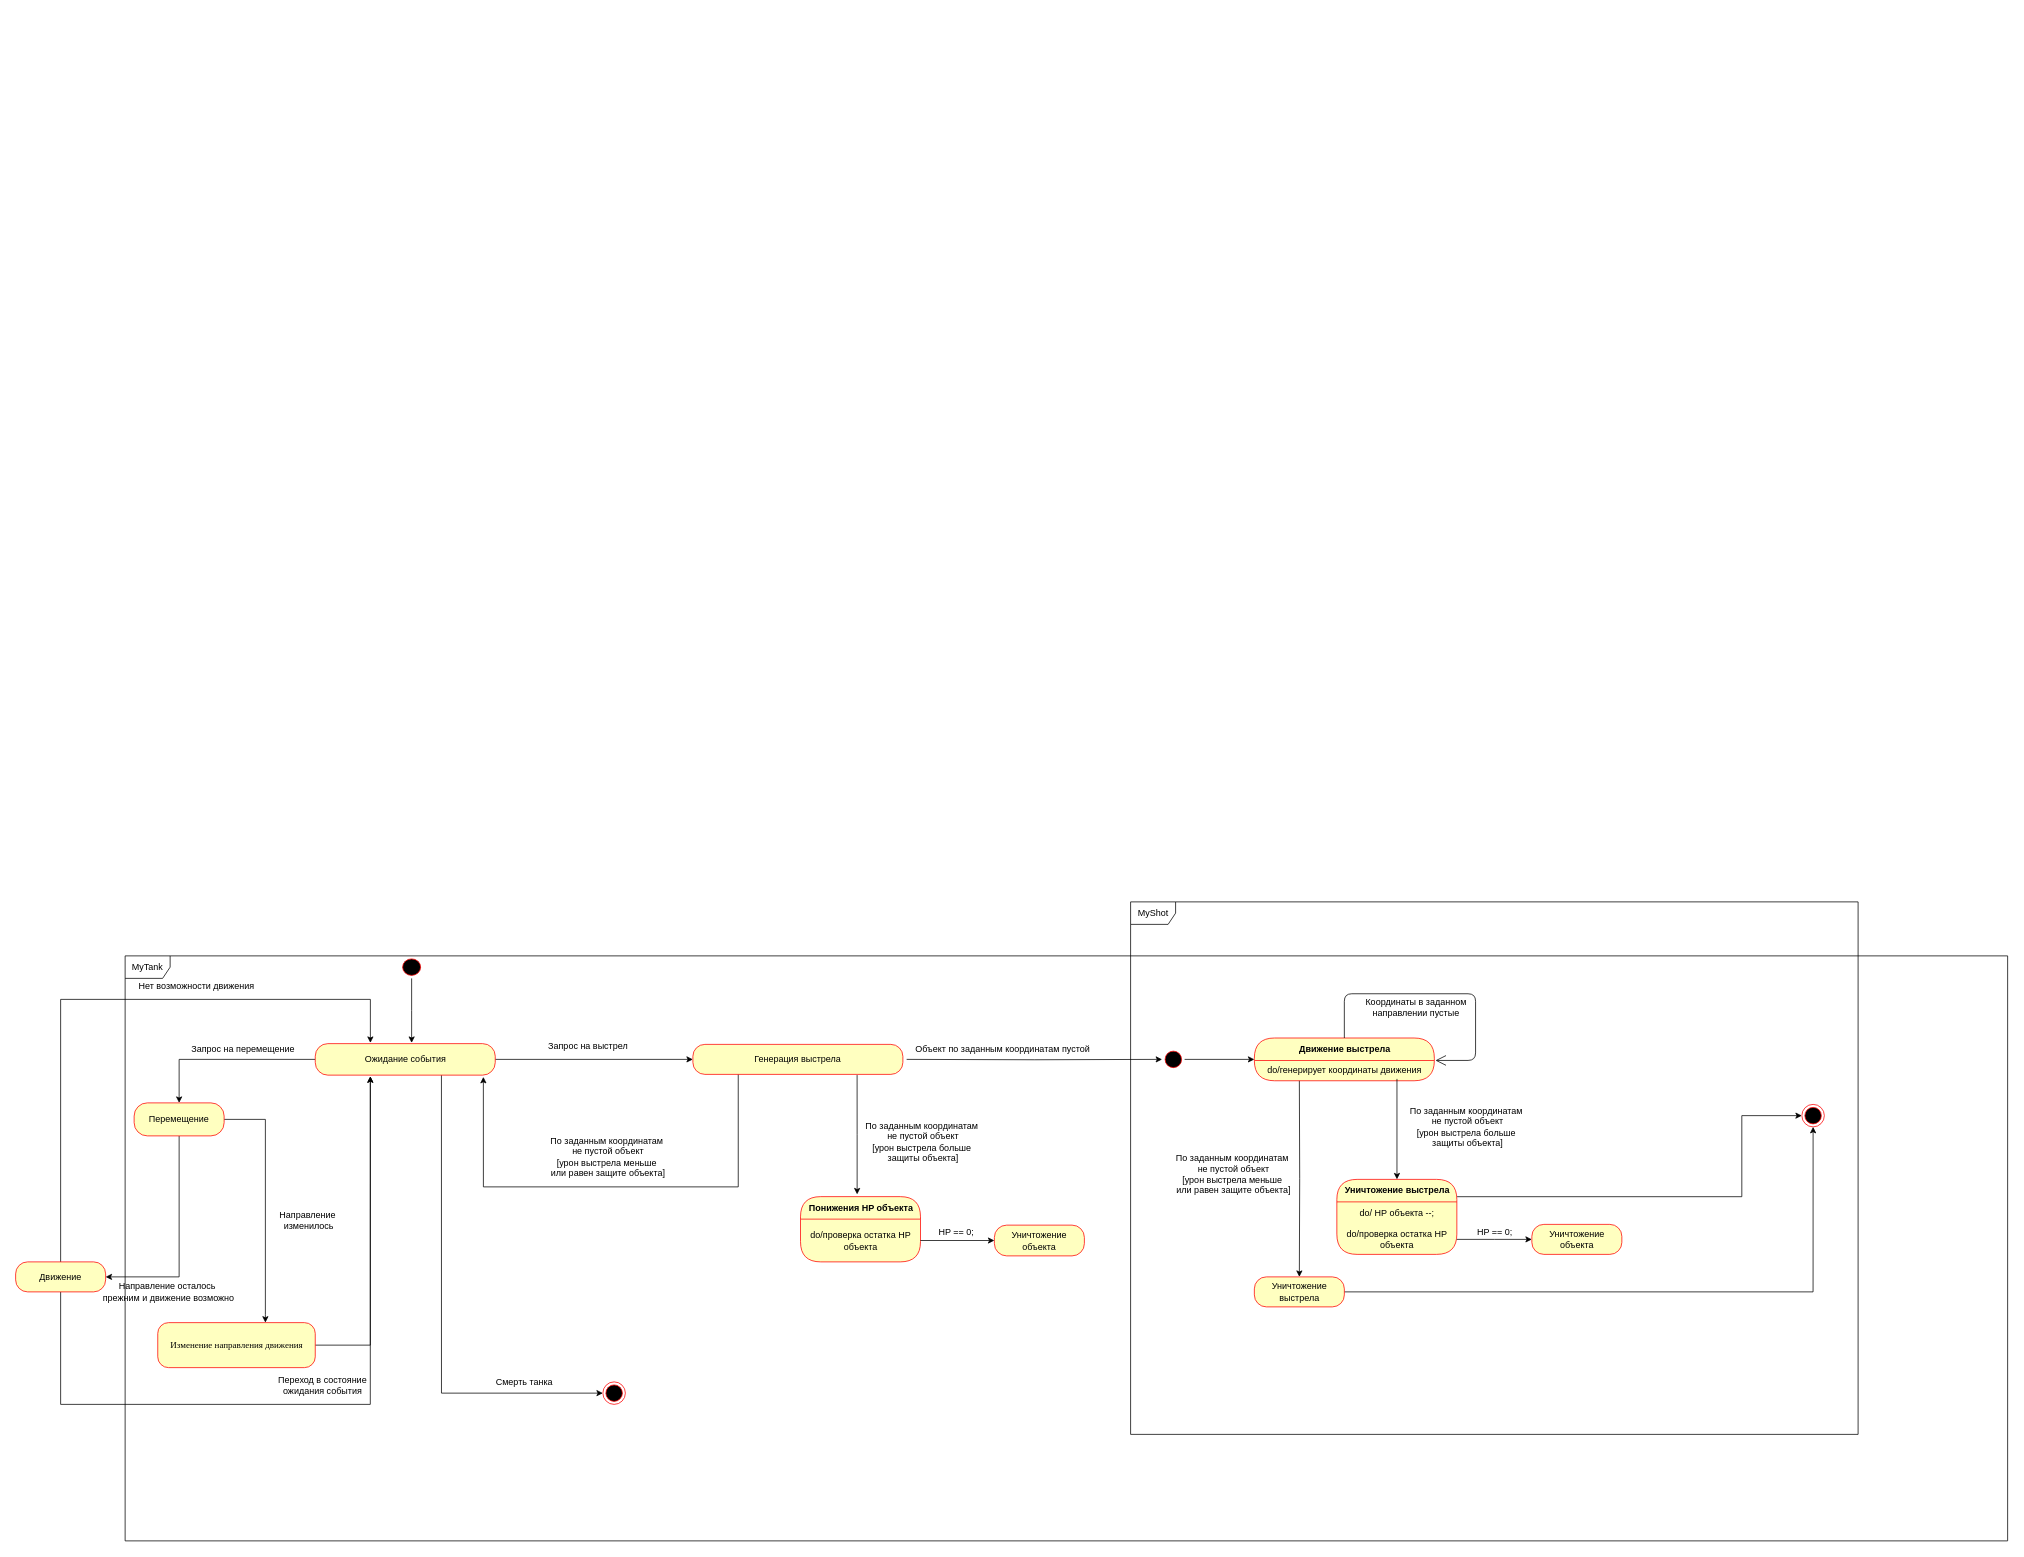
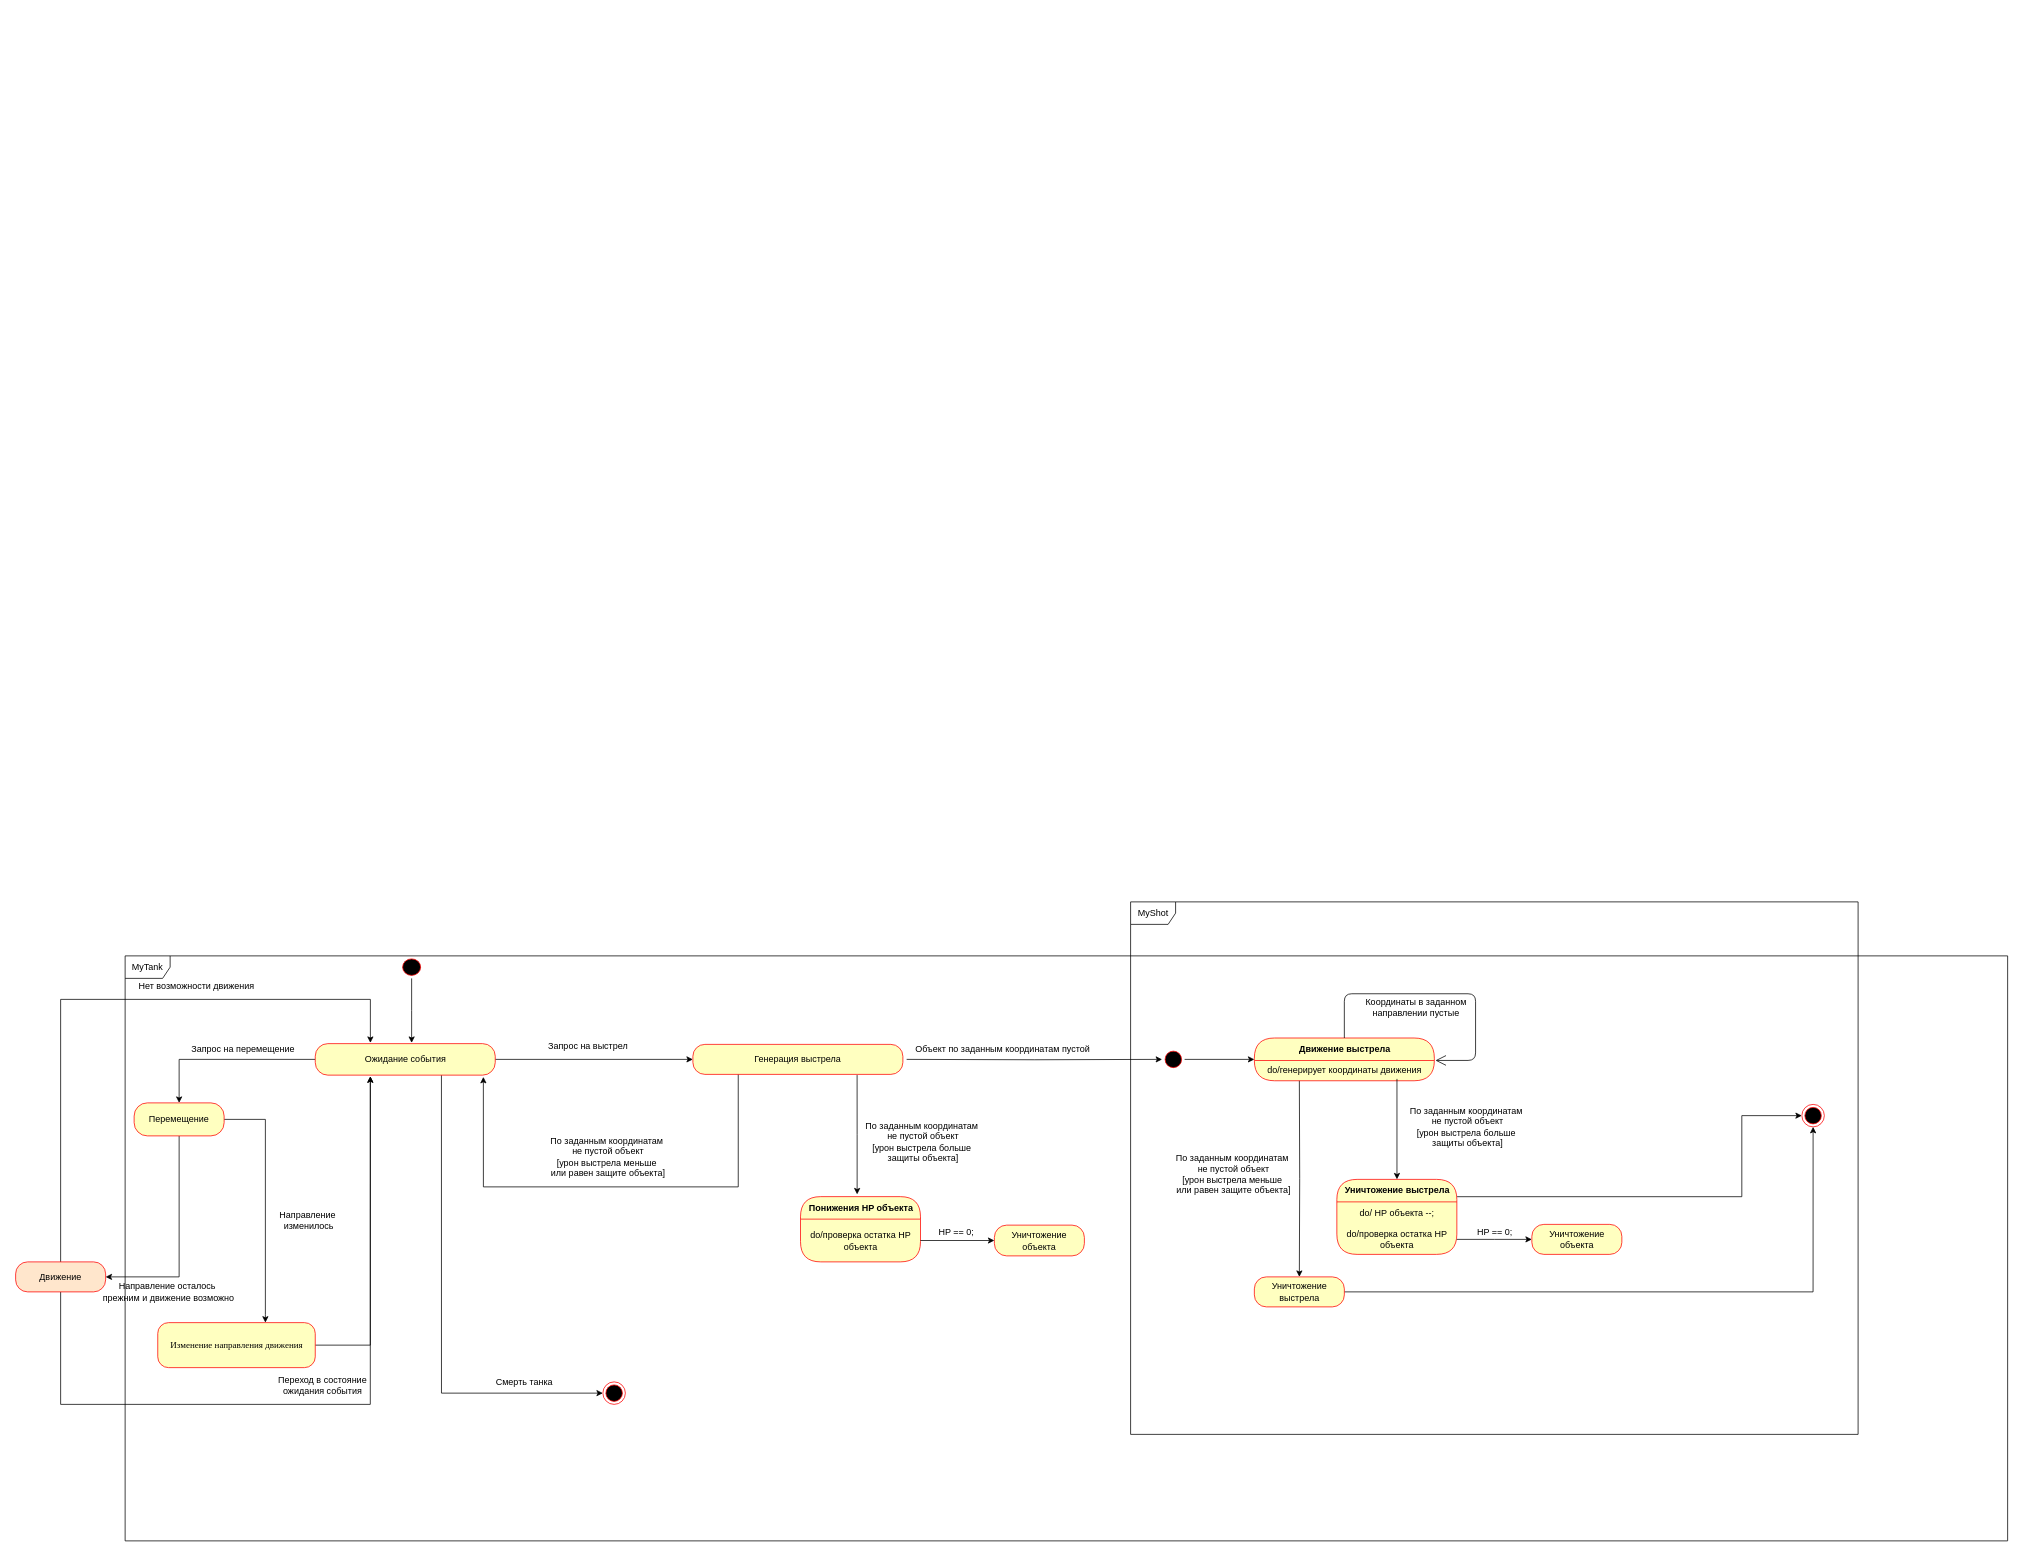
(60, 1277) -> (60, 1277)
